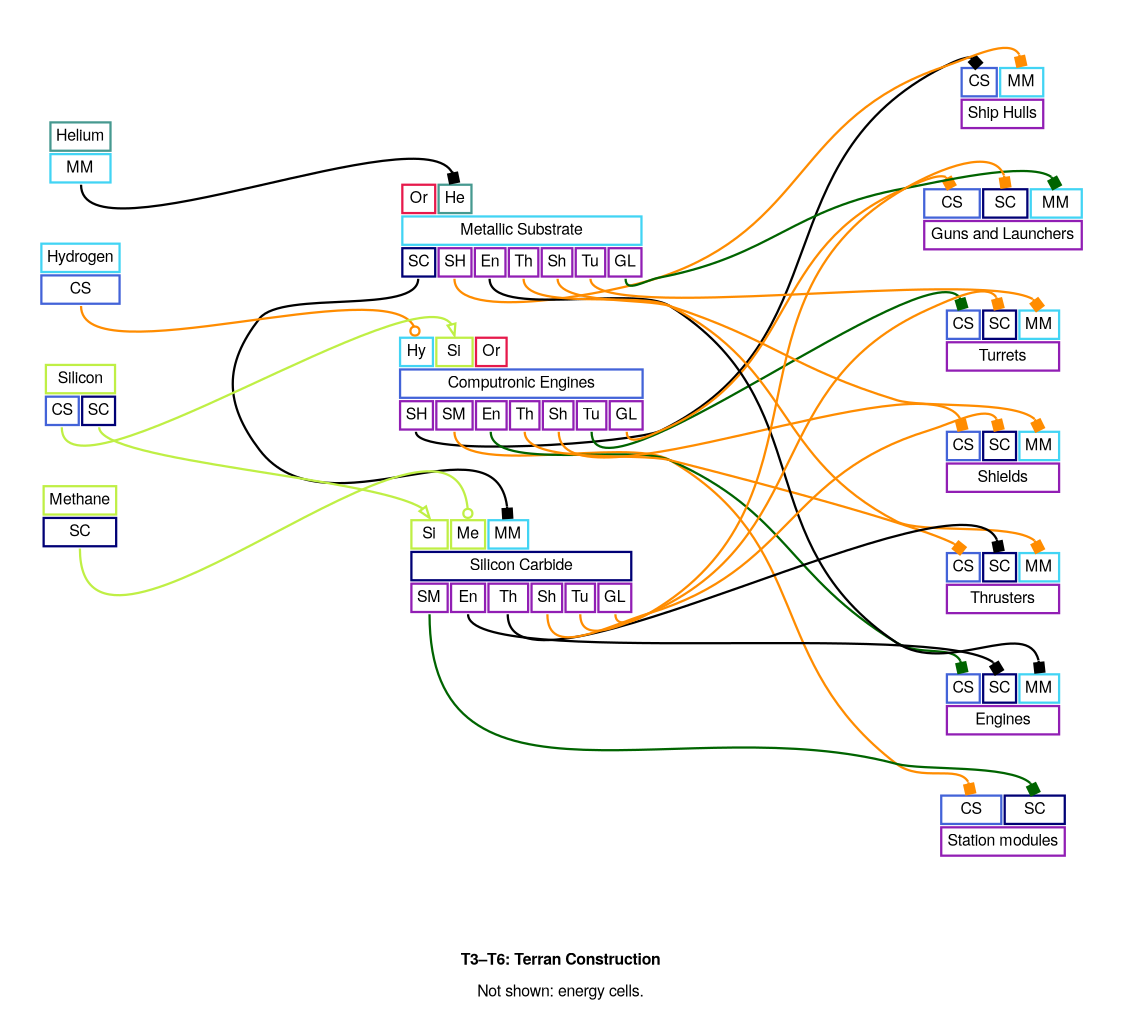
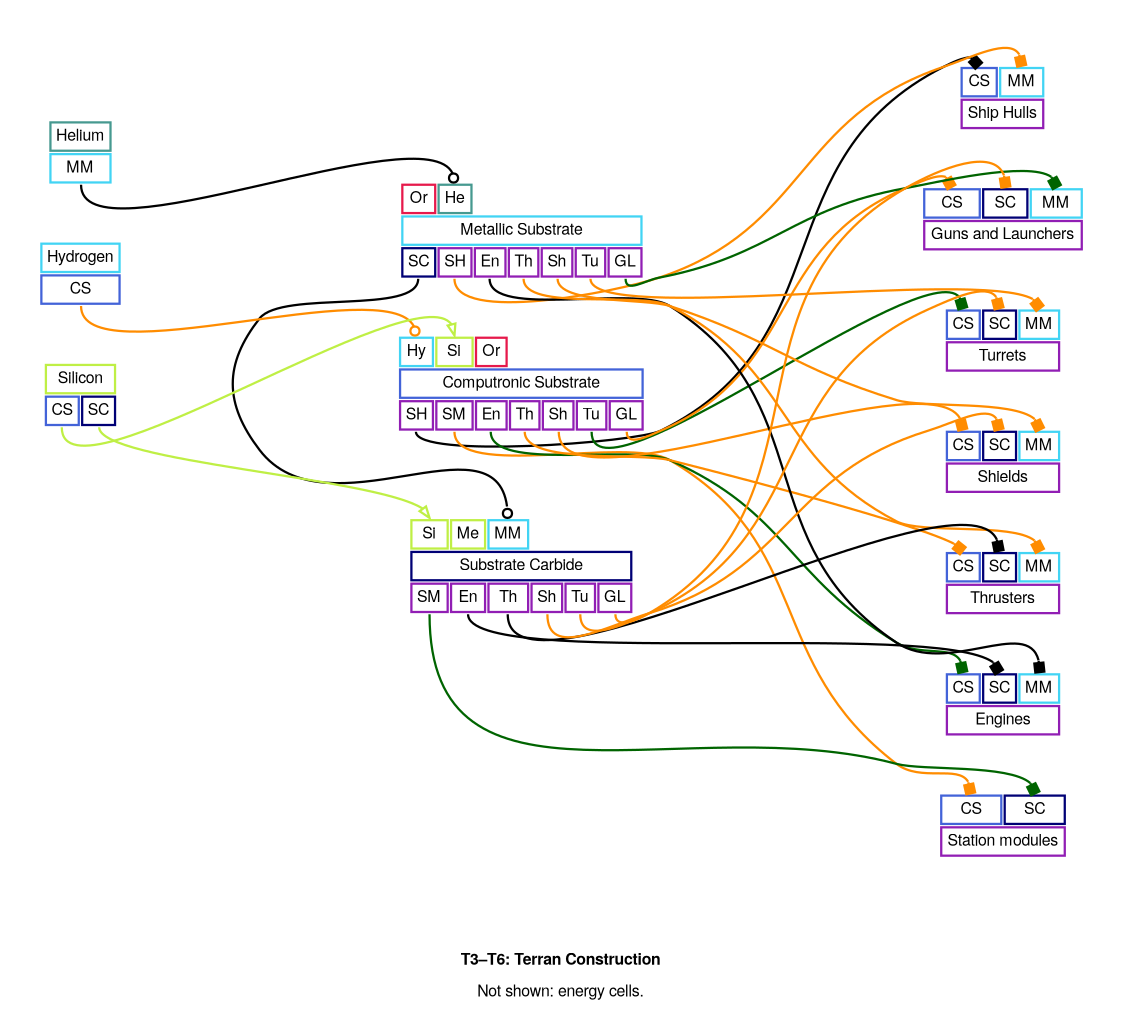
(264, 185) -> (264, 185)
(521, 383) -> (521, 383)
(249, 434) -> (249, 434)
(80, 516) -> none
(521, 566) -> (521, 566)
